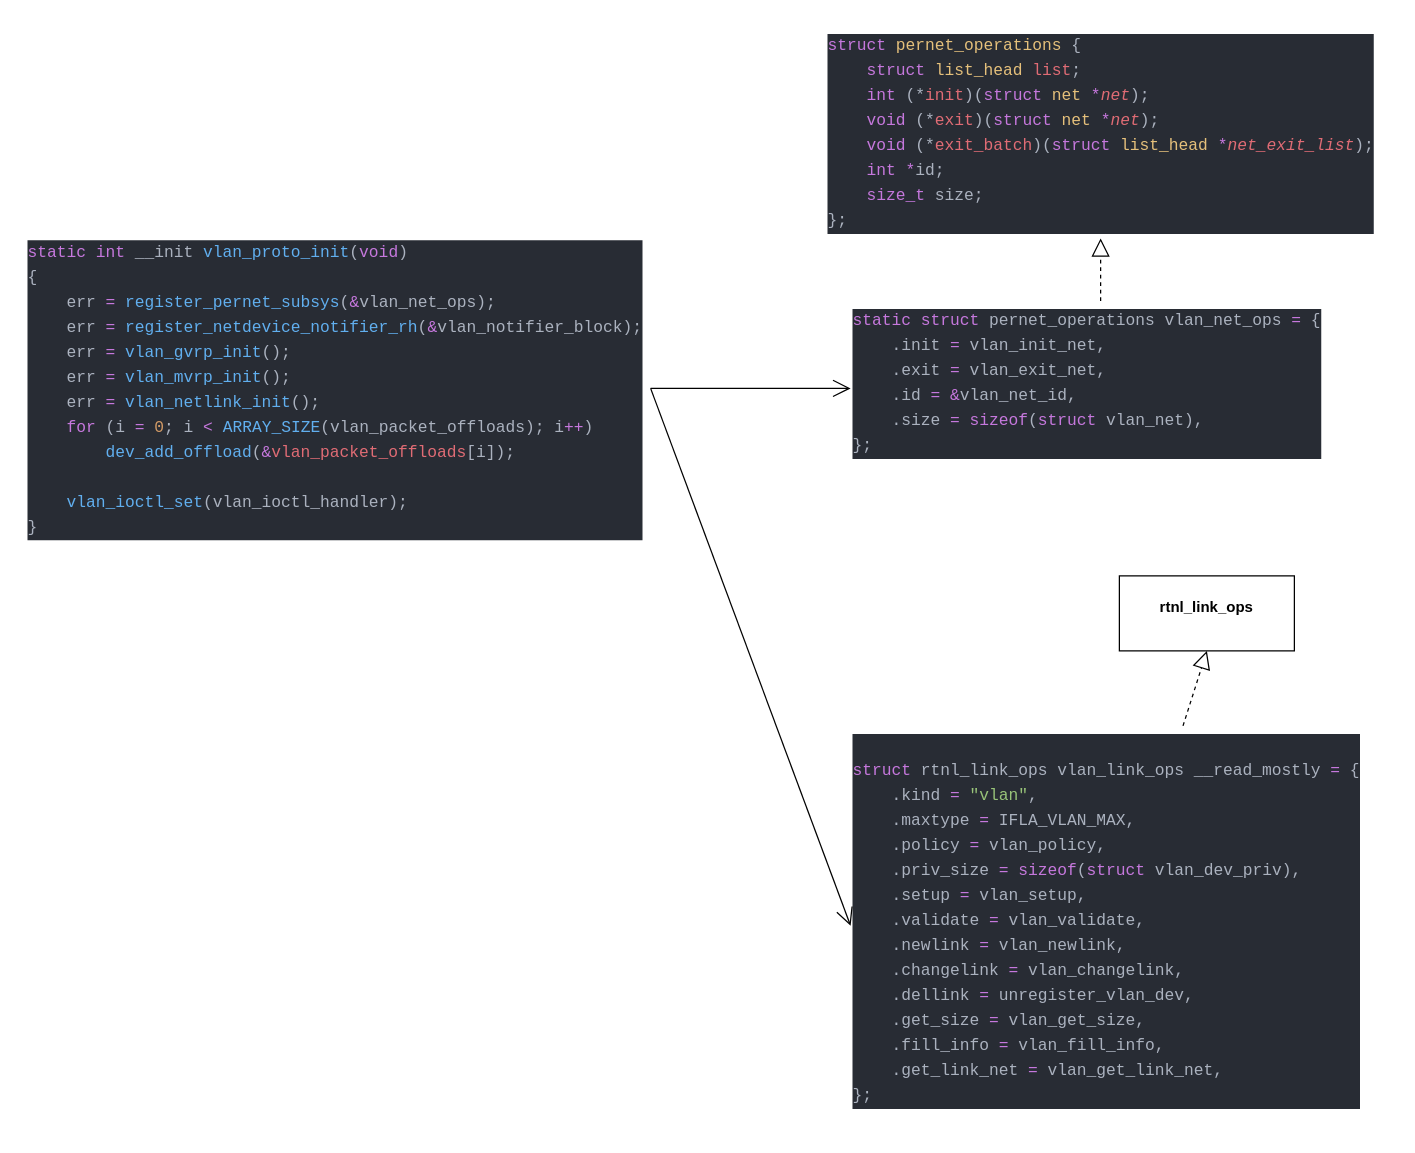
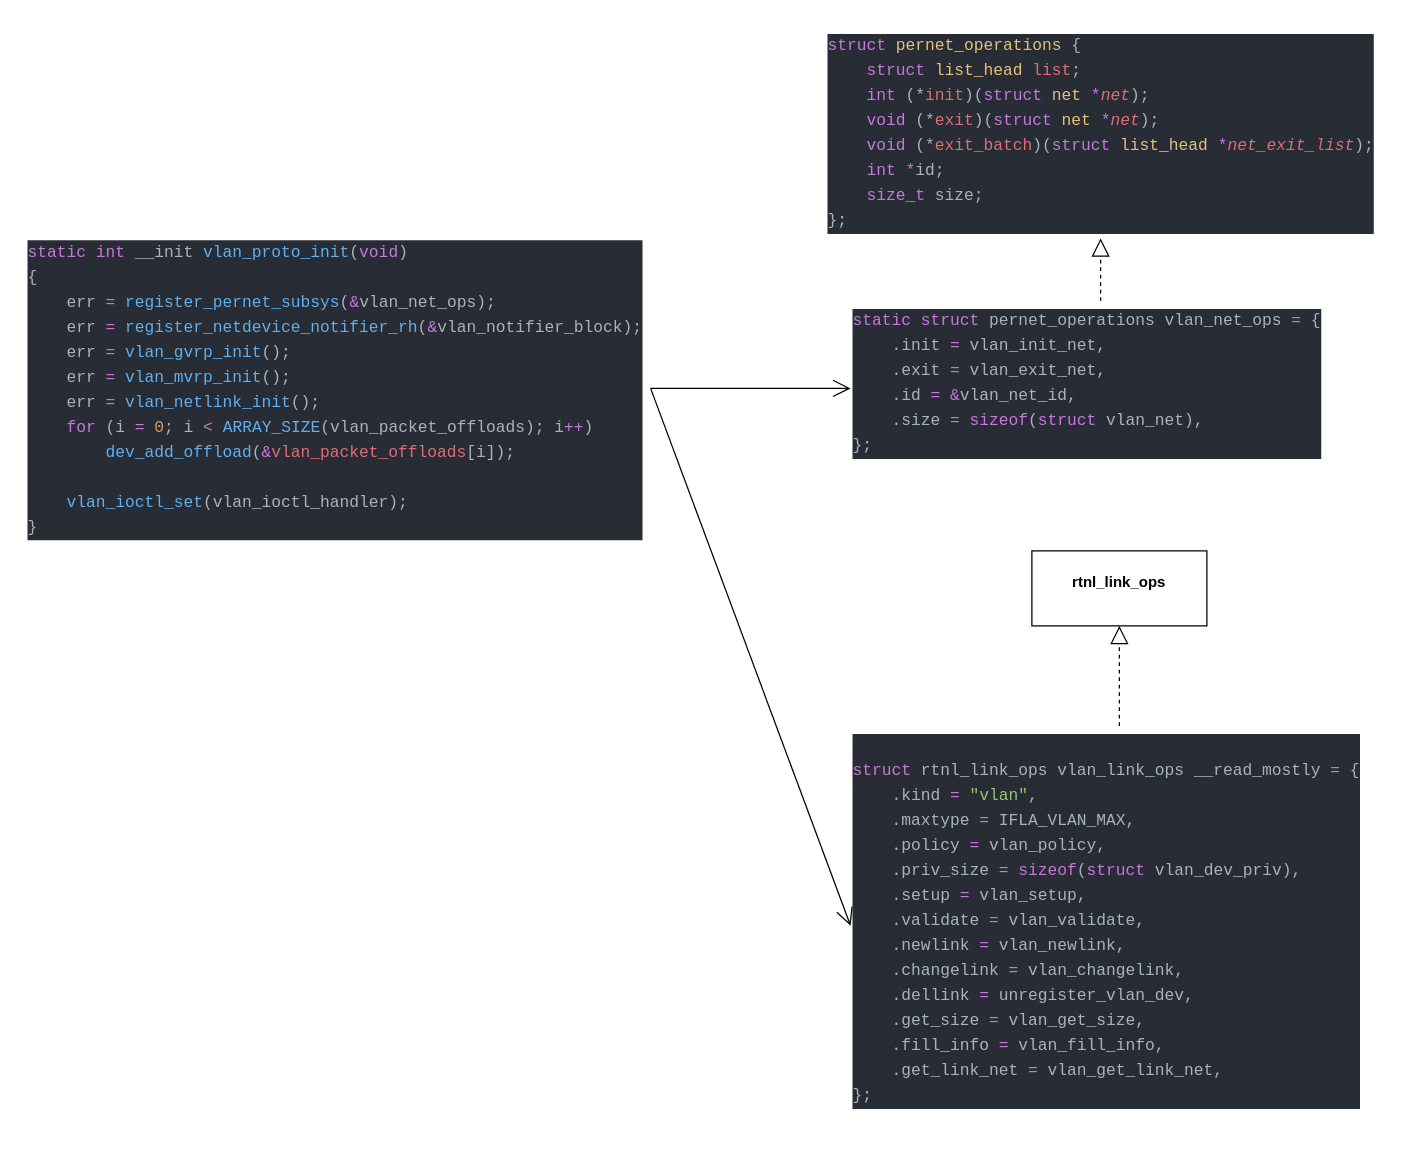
(1207, 613) -> (1119, 588)
